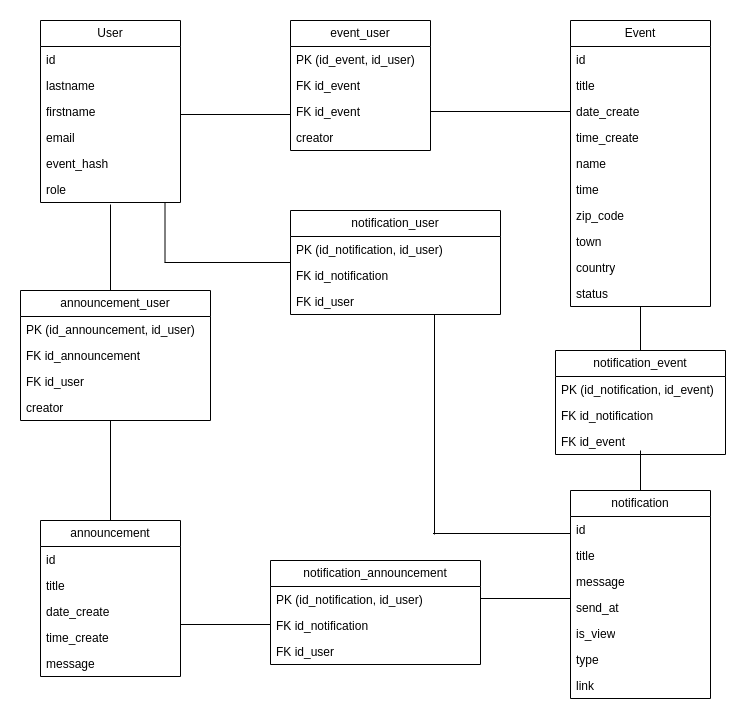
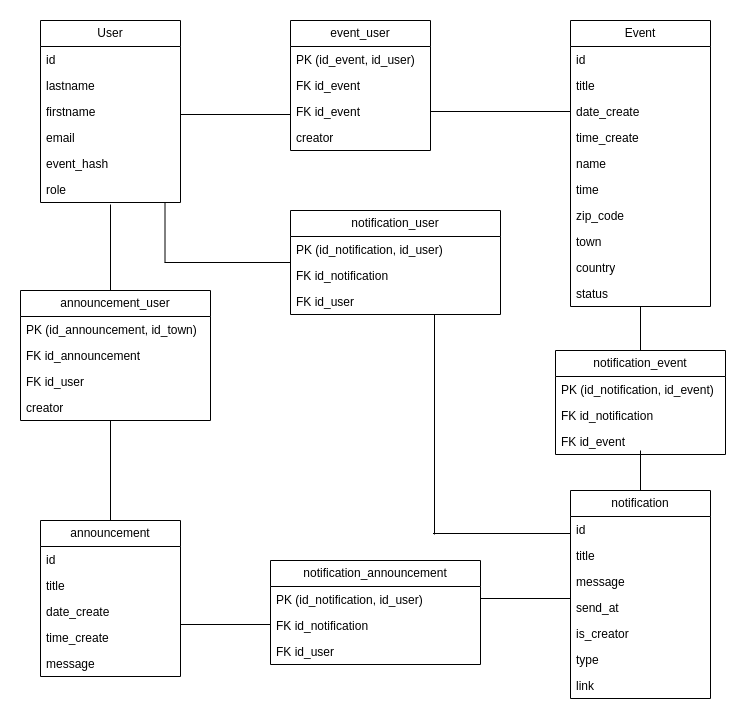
(116, 331) -> (116, 331)
(597, 635) -> (609, 635)
